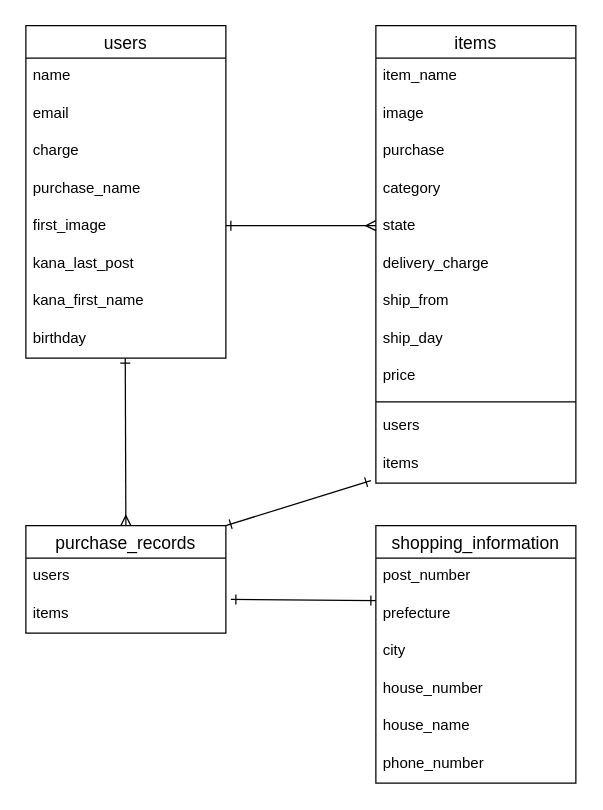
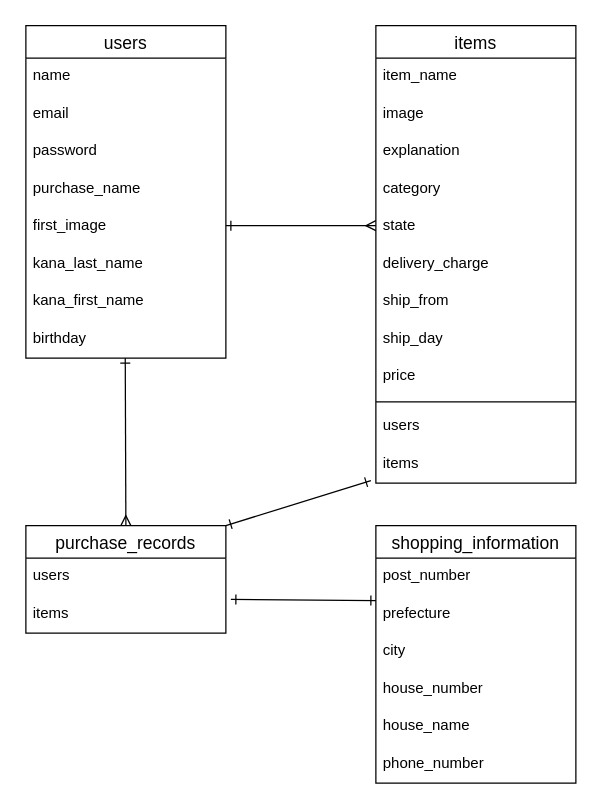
(58, 151) -> (67, 151)
(417, 151) -> (425, 151)
(90, 263) -> (90, 263)
